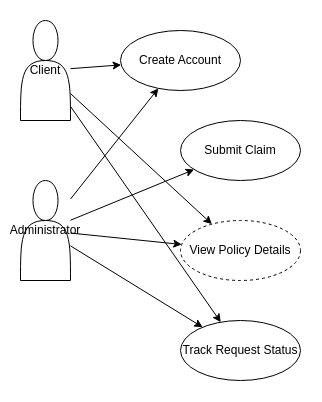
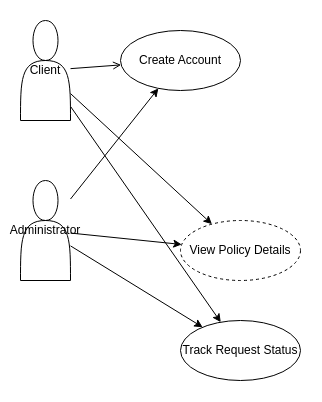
(113, 66) -> (114, 65)
(241, 151) -> none
(129, 196) -> none
